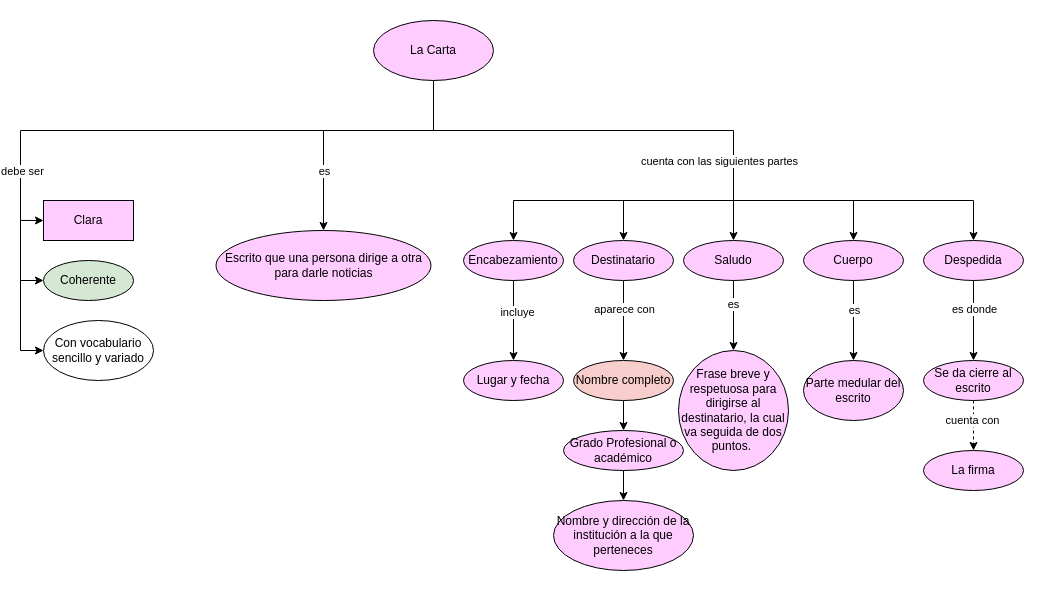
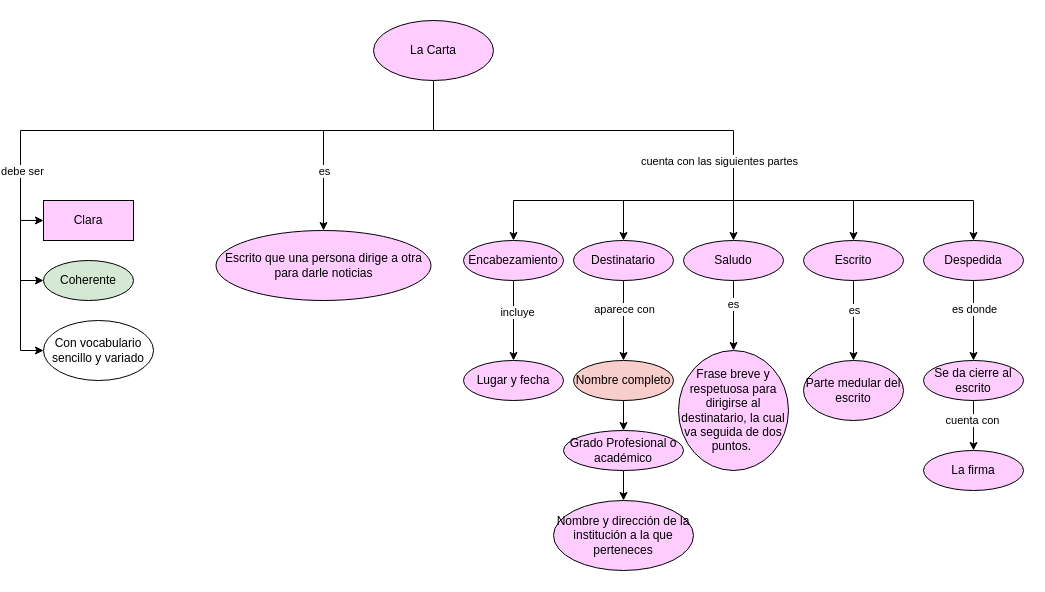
(854, 261) -> (854, 261)
(974, 434) -> (974, 434)
